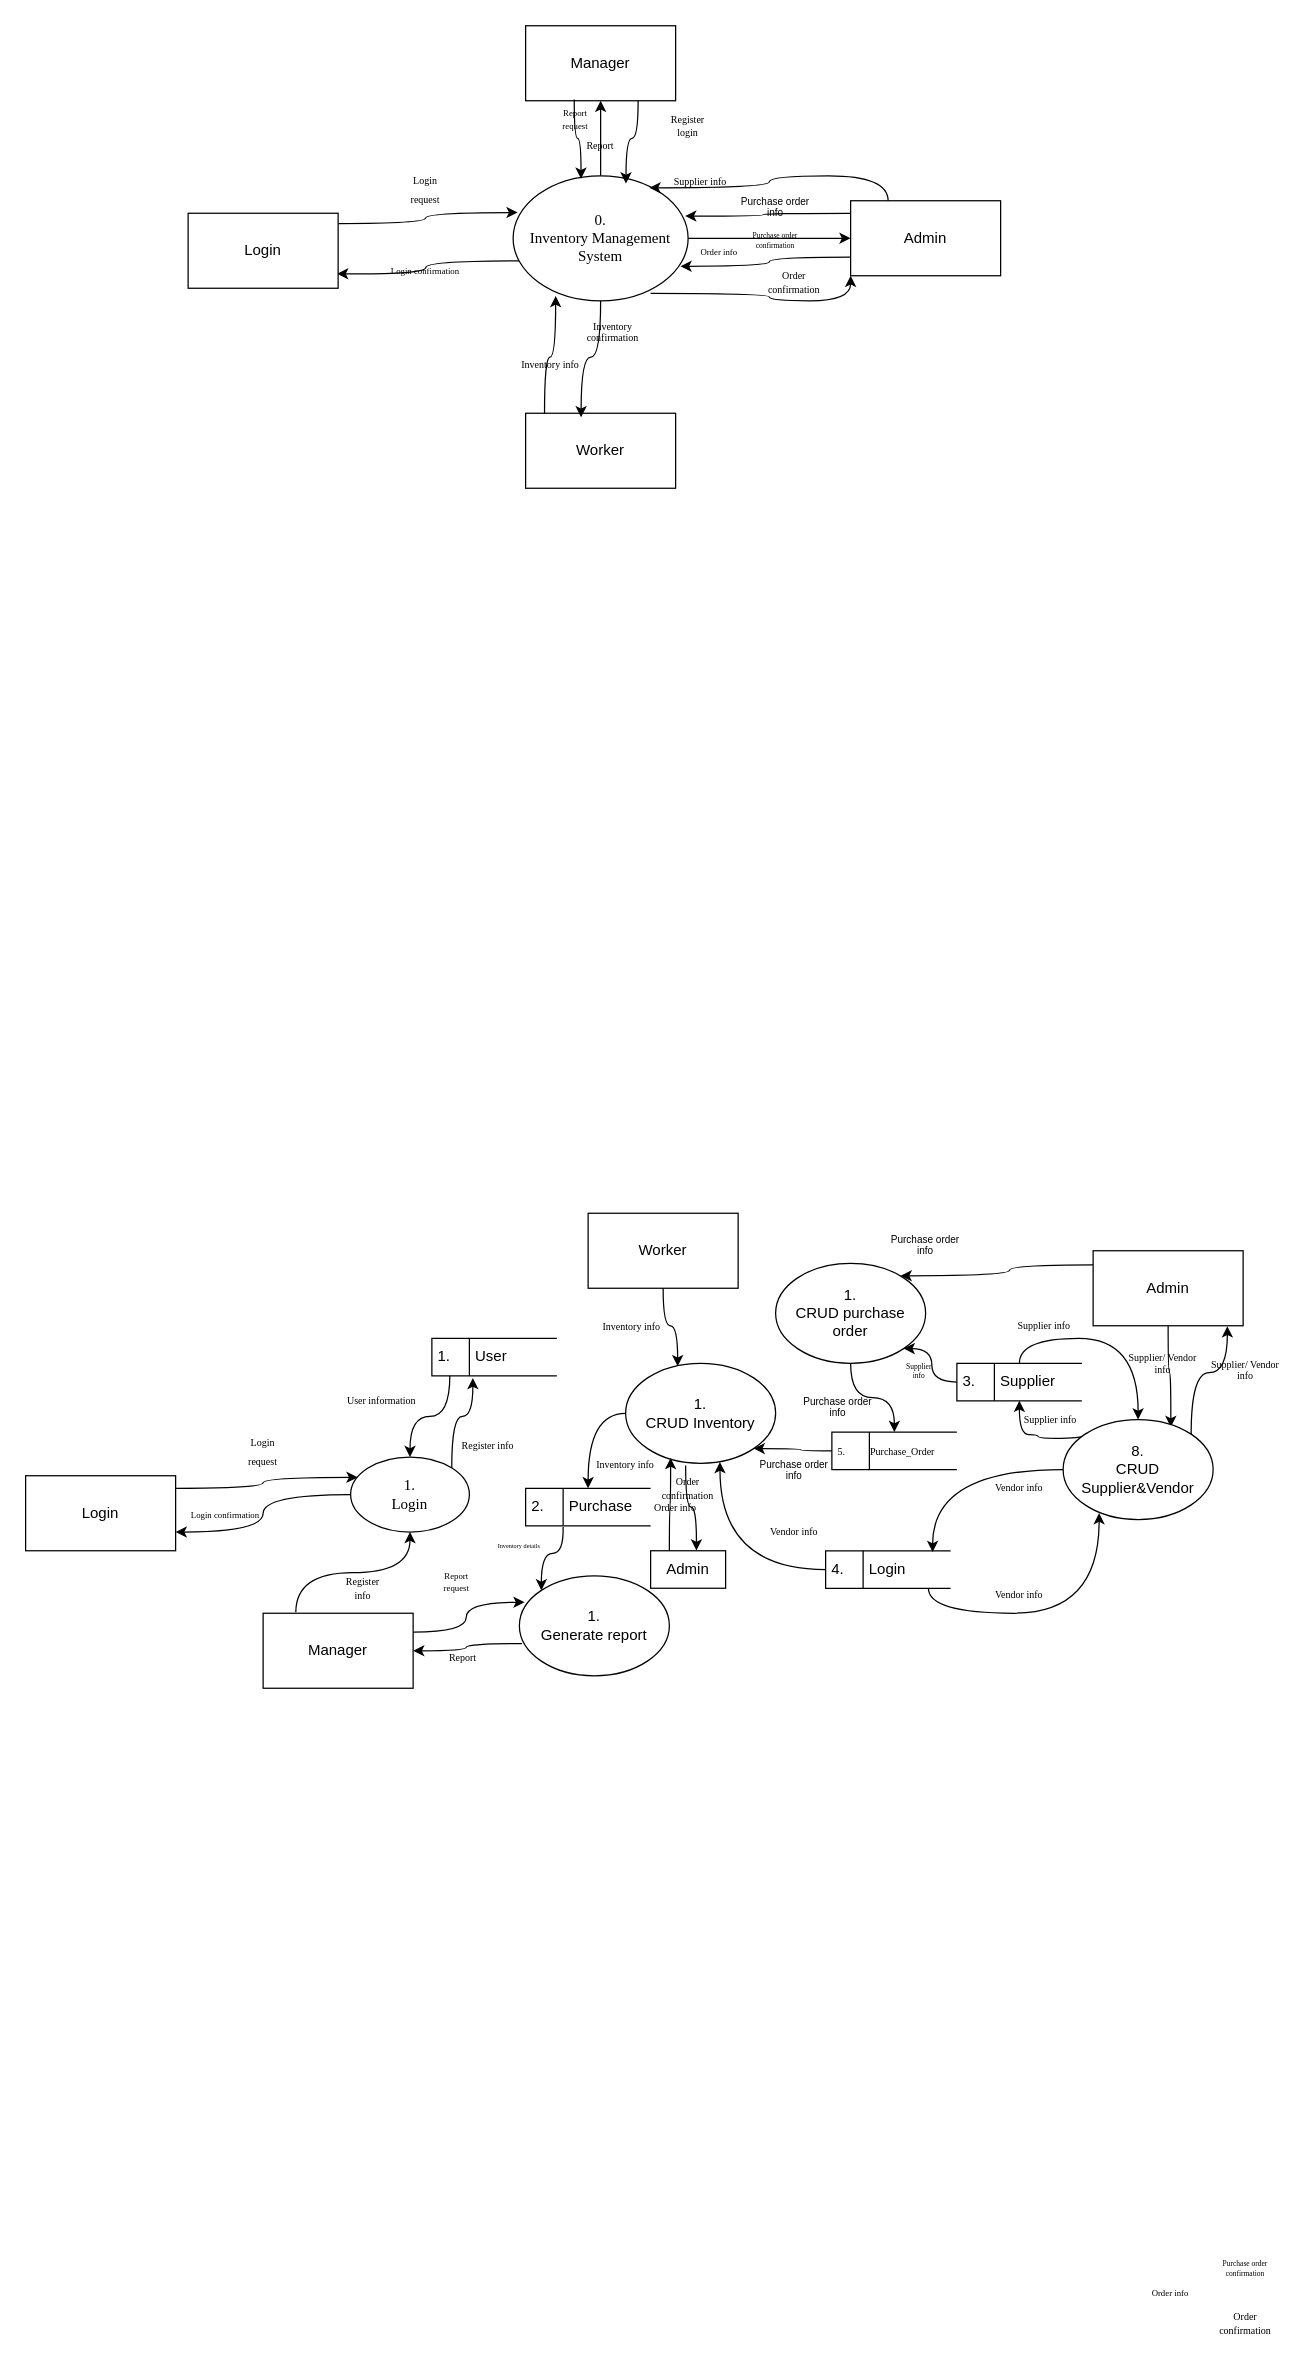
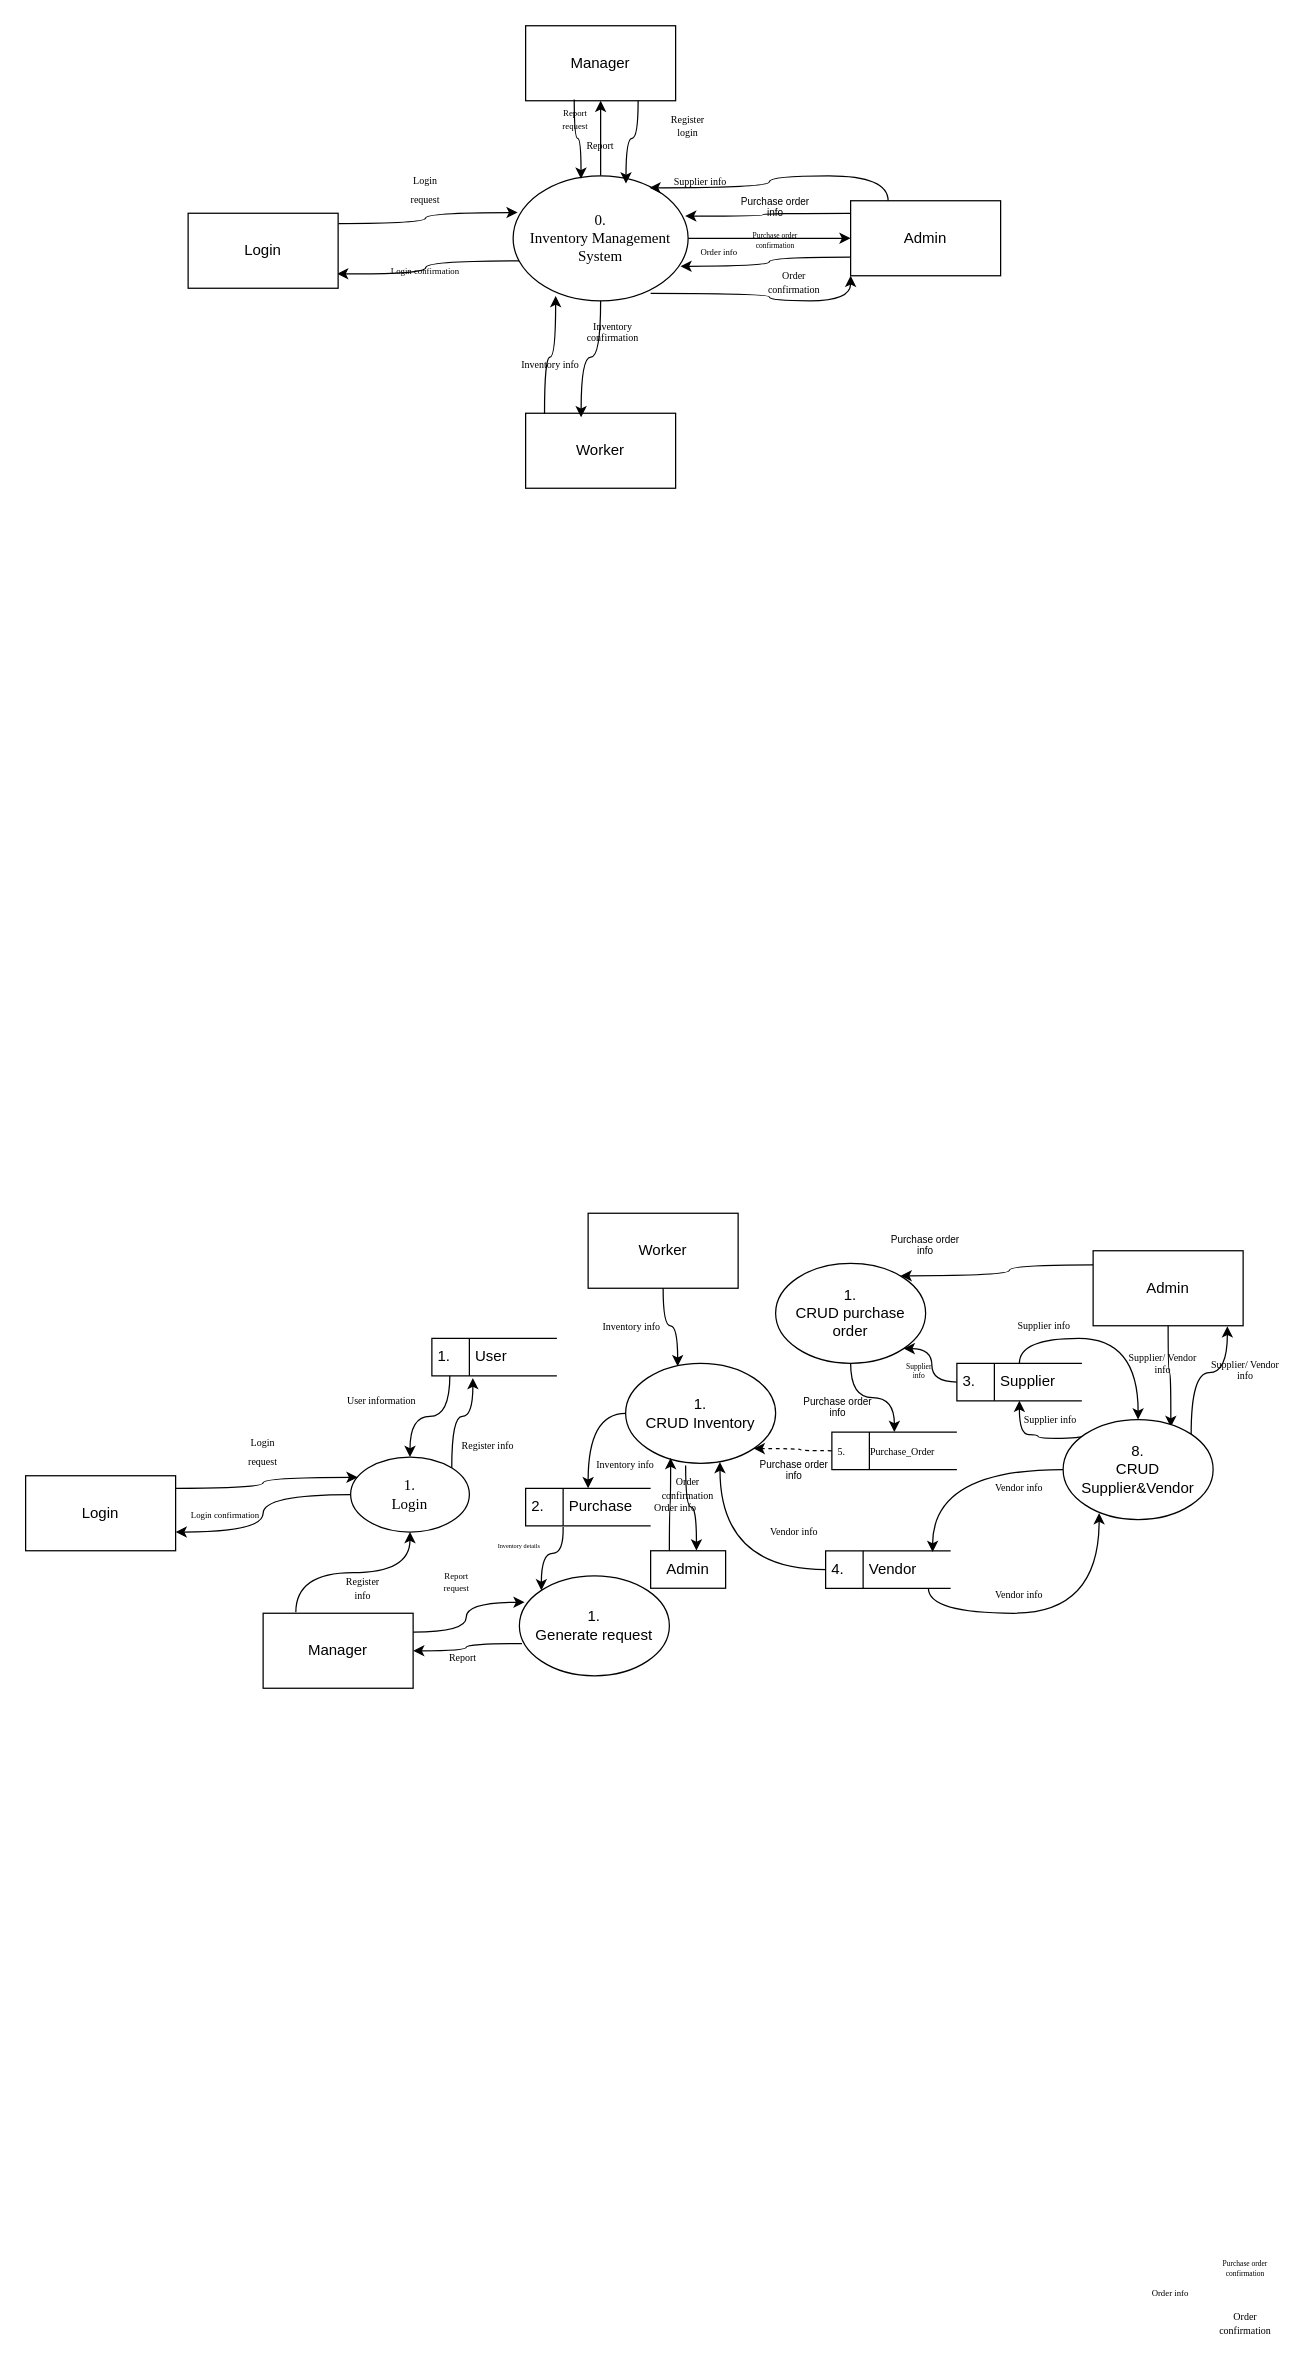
(796, 1449) -> (796, 1449)
(866, 1569) -> (872, 1569)
(594, 1626) -> (594, 1626)
